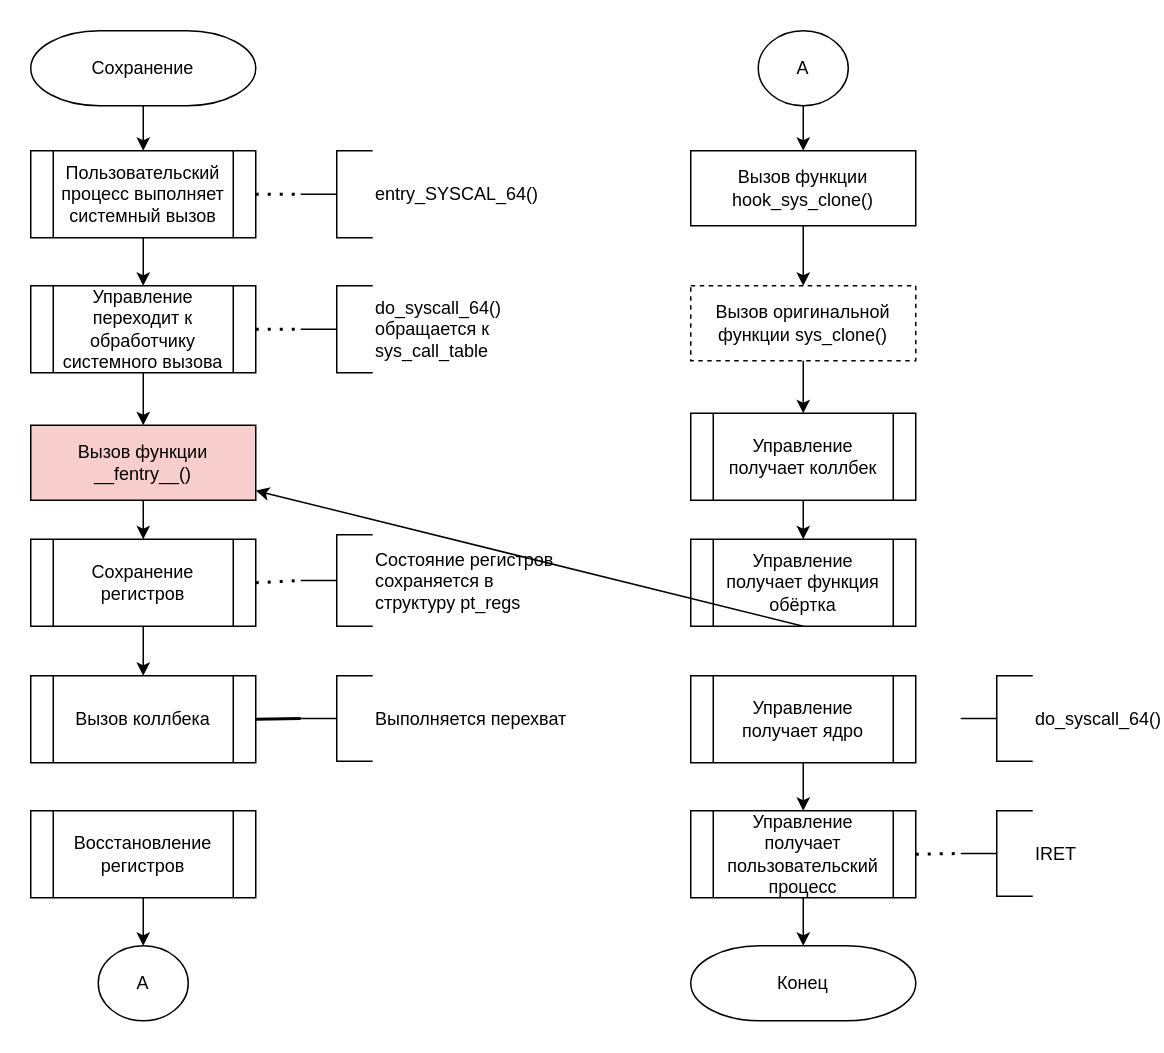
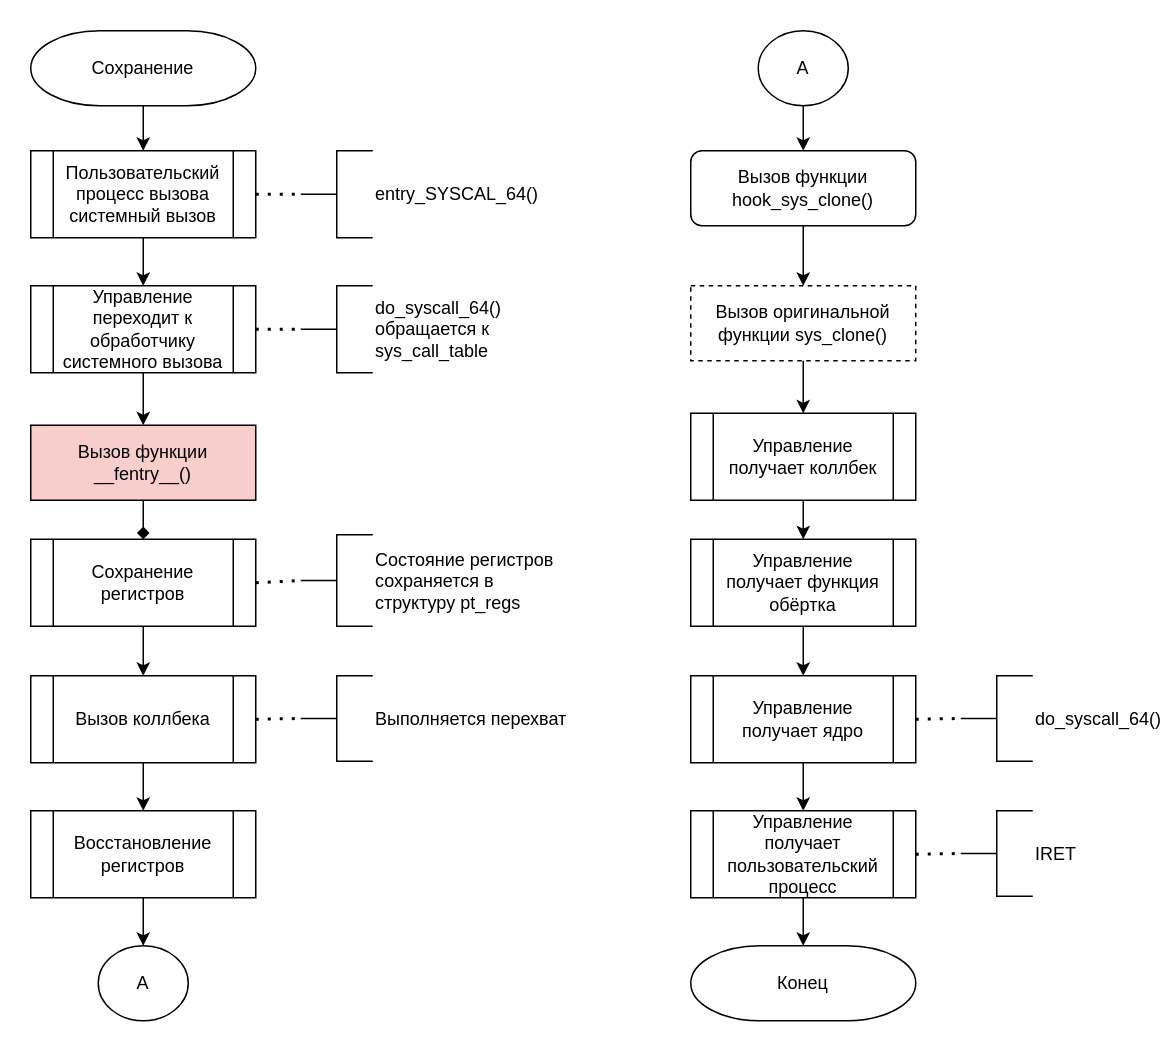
(803, 188) -> (803, 188)
(143, 194) -> (143, 194)
(143, 528) -> (143, 527)
(534, 560) -> (803, 646)
(279, 719) -> (279, 719)
none -> (938, 719)
none -> (143, 782)
